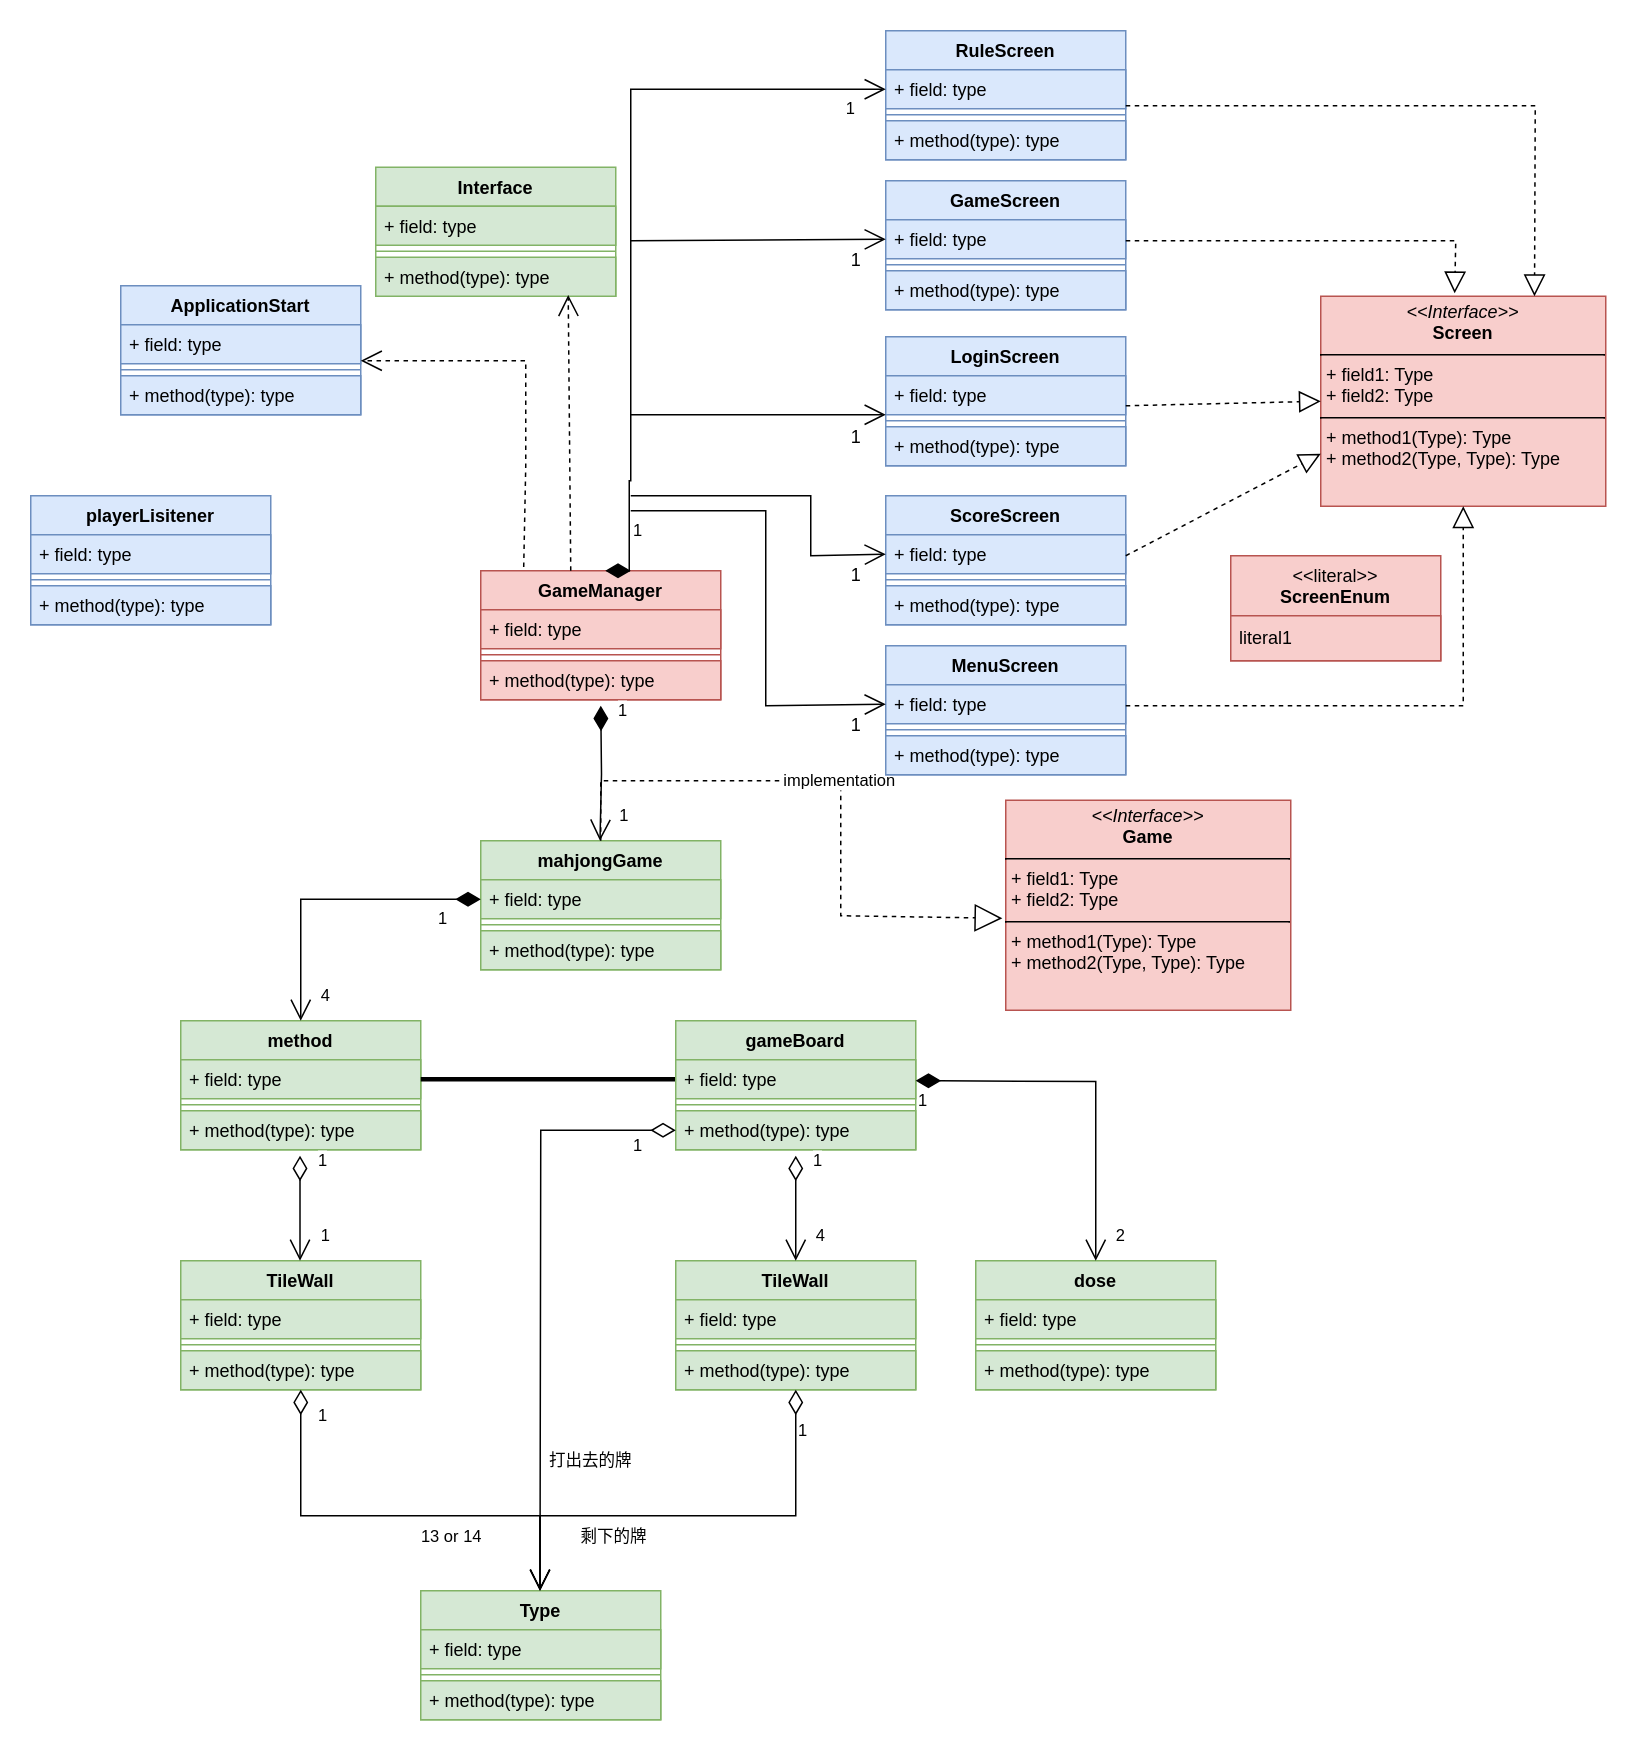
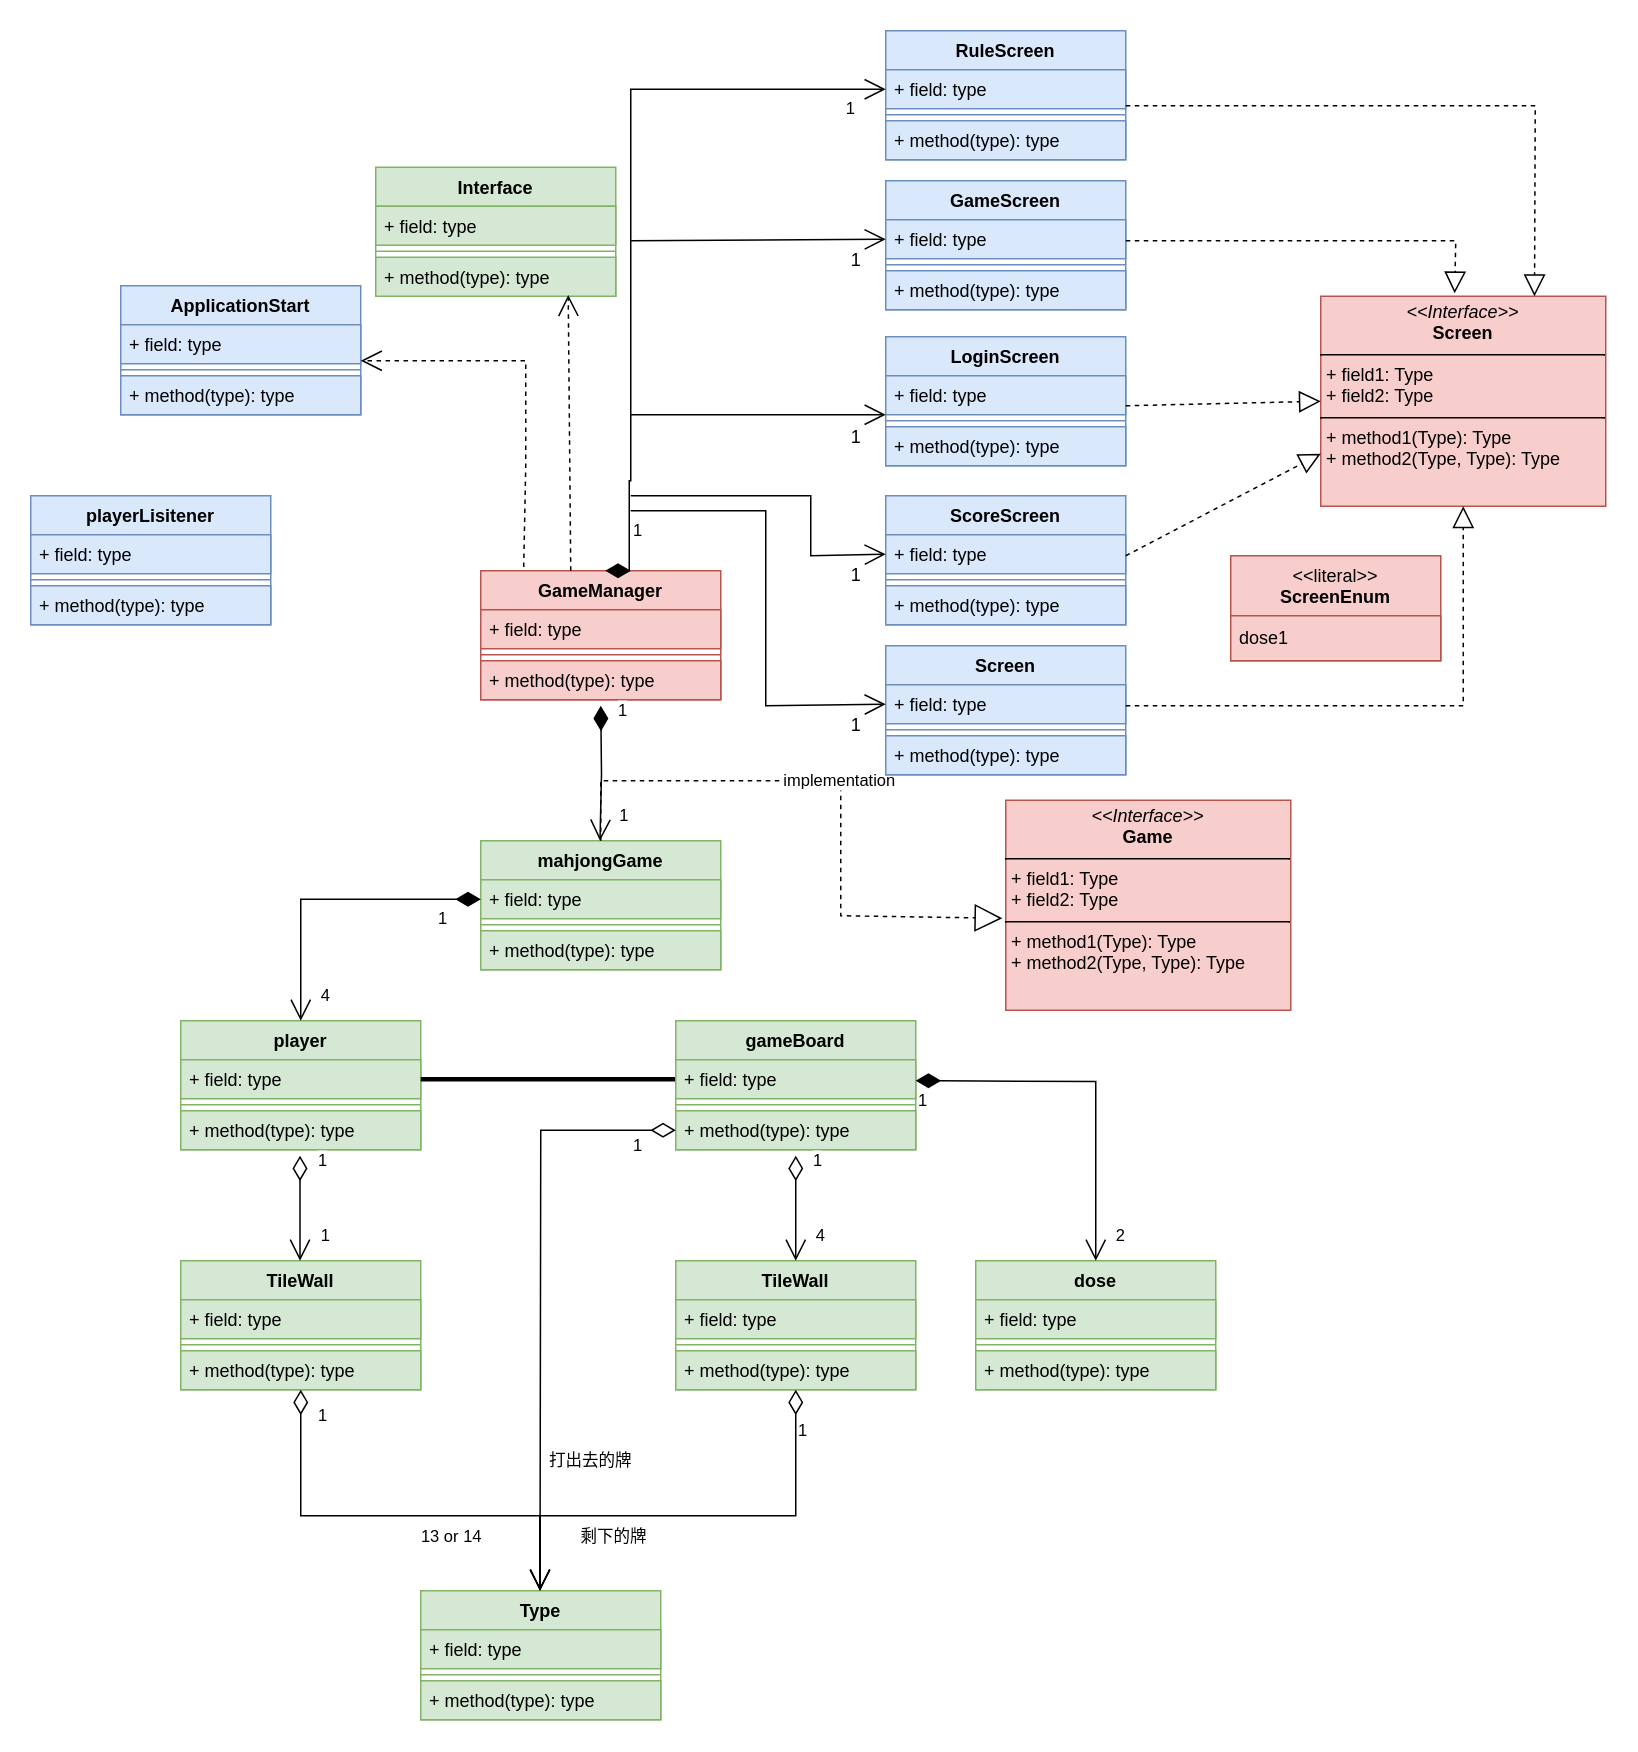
(1273, 638) -> (1265, 638)
(1006, 667) -> (1006, 667)
(301, 1042) -> (301, 1042)
